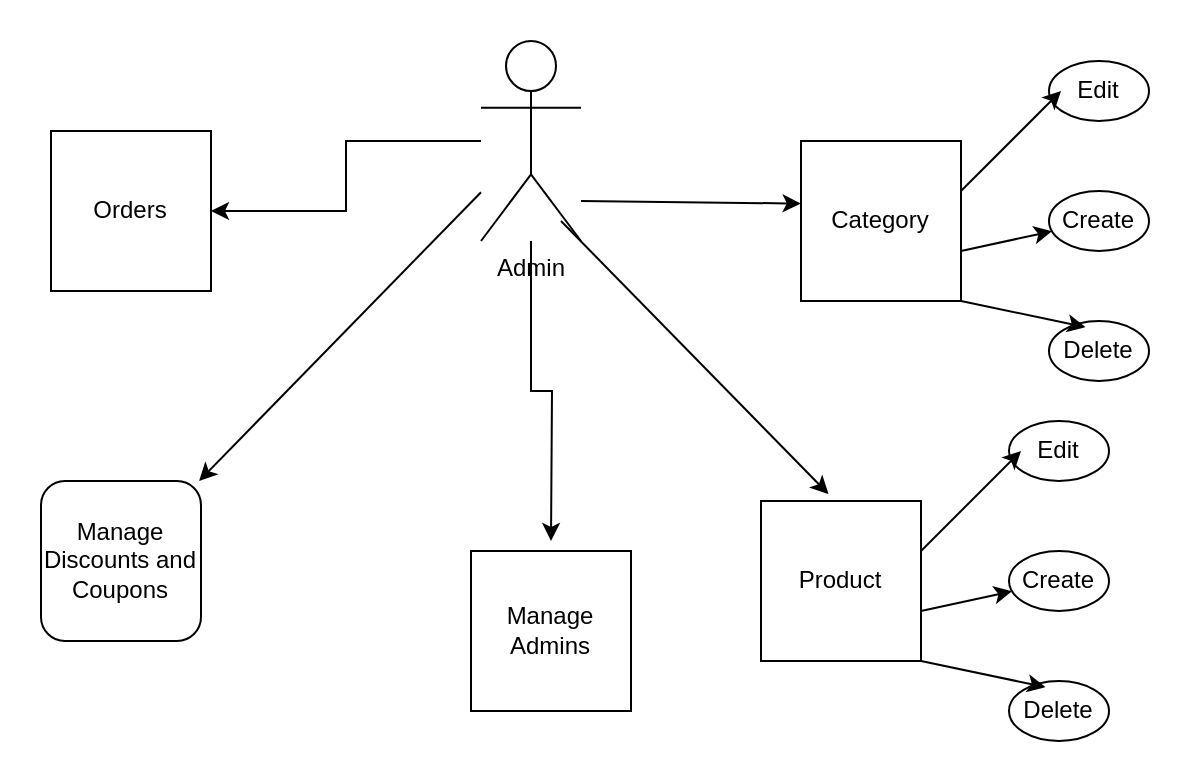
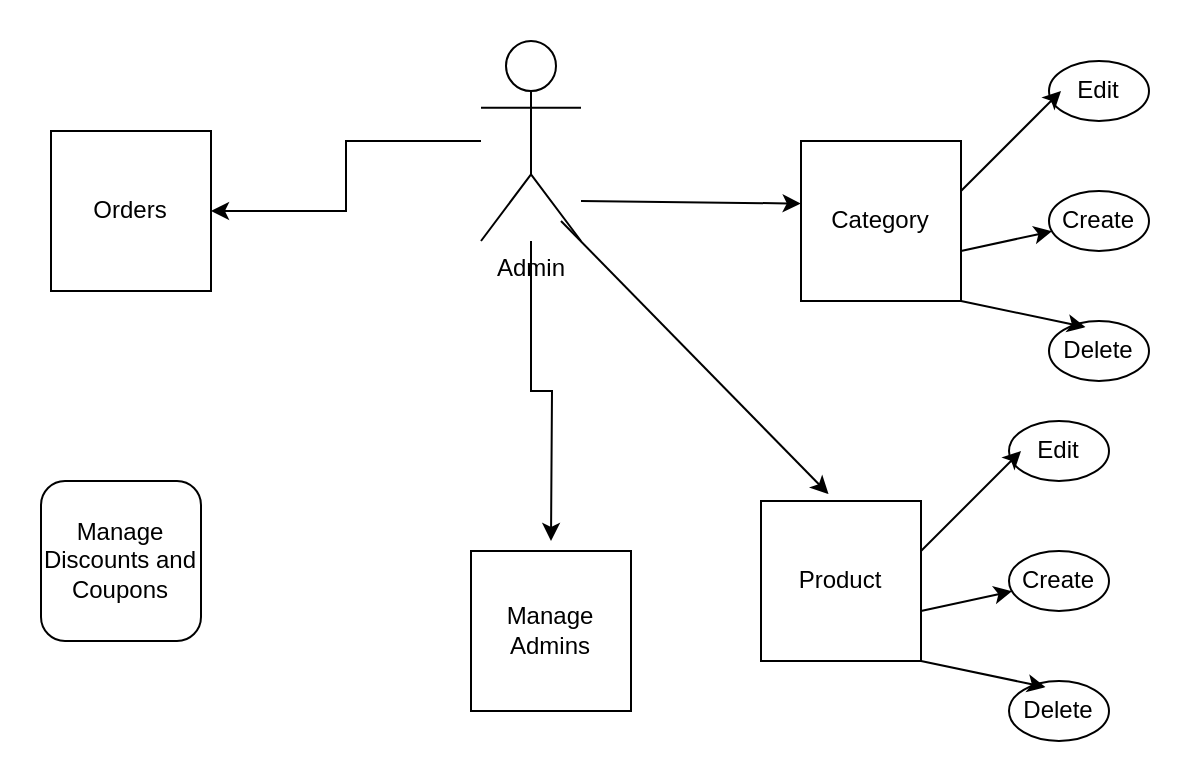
(345, 332) -> none
